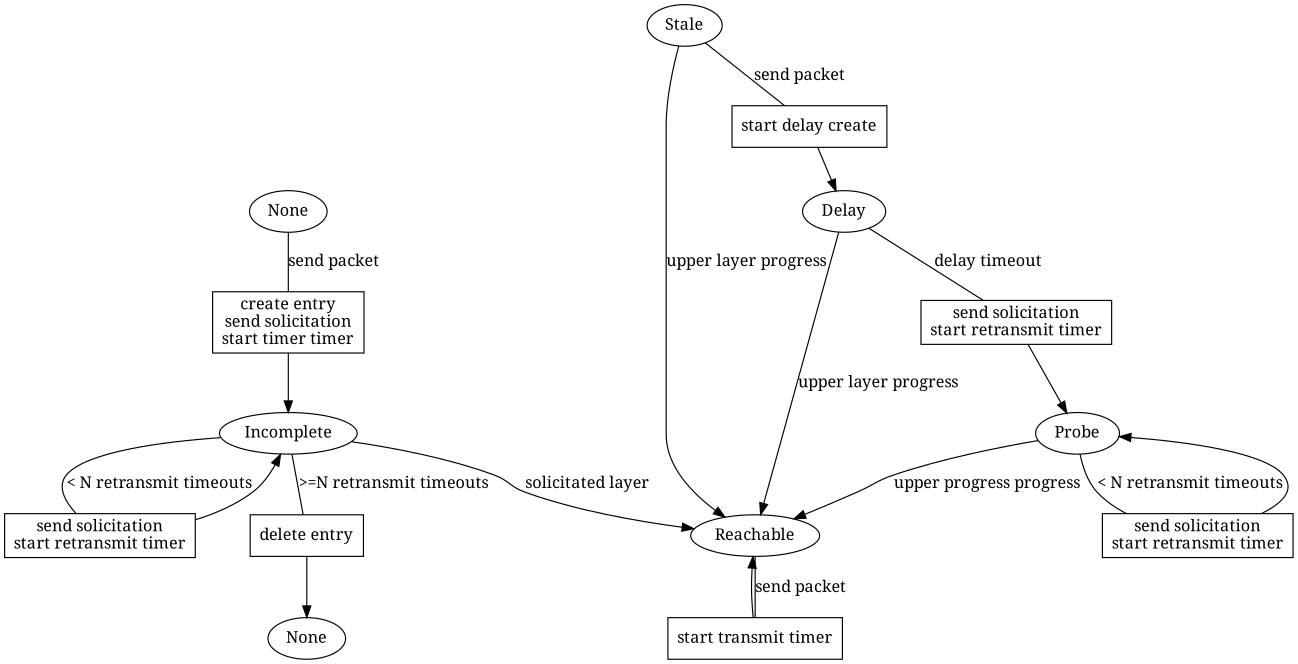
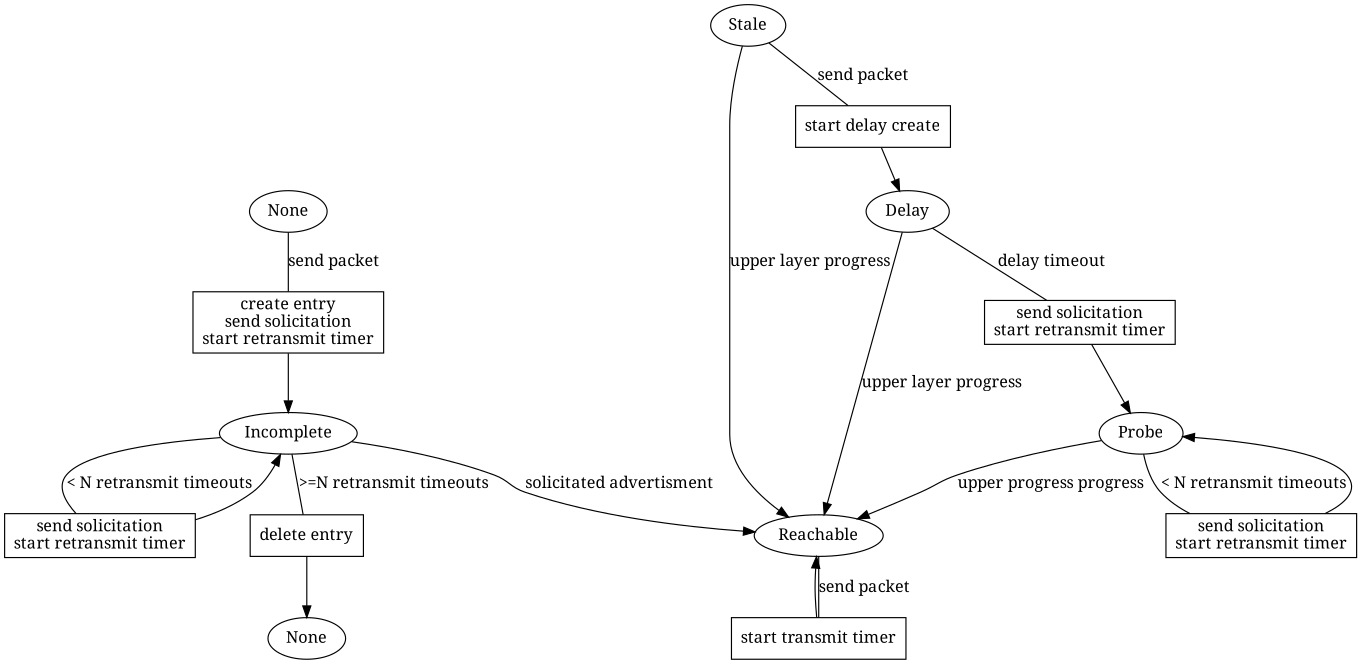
(288, 322) -> (288, 322)
(588, 484) -> (619, 484)
